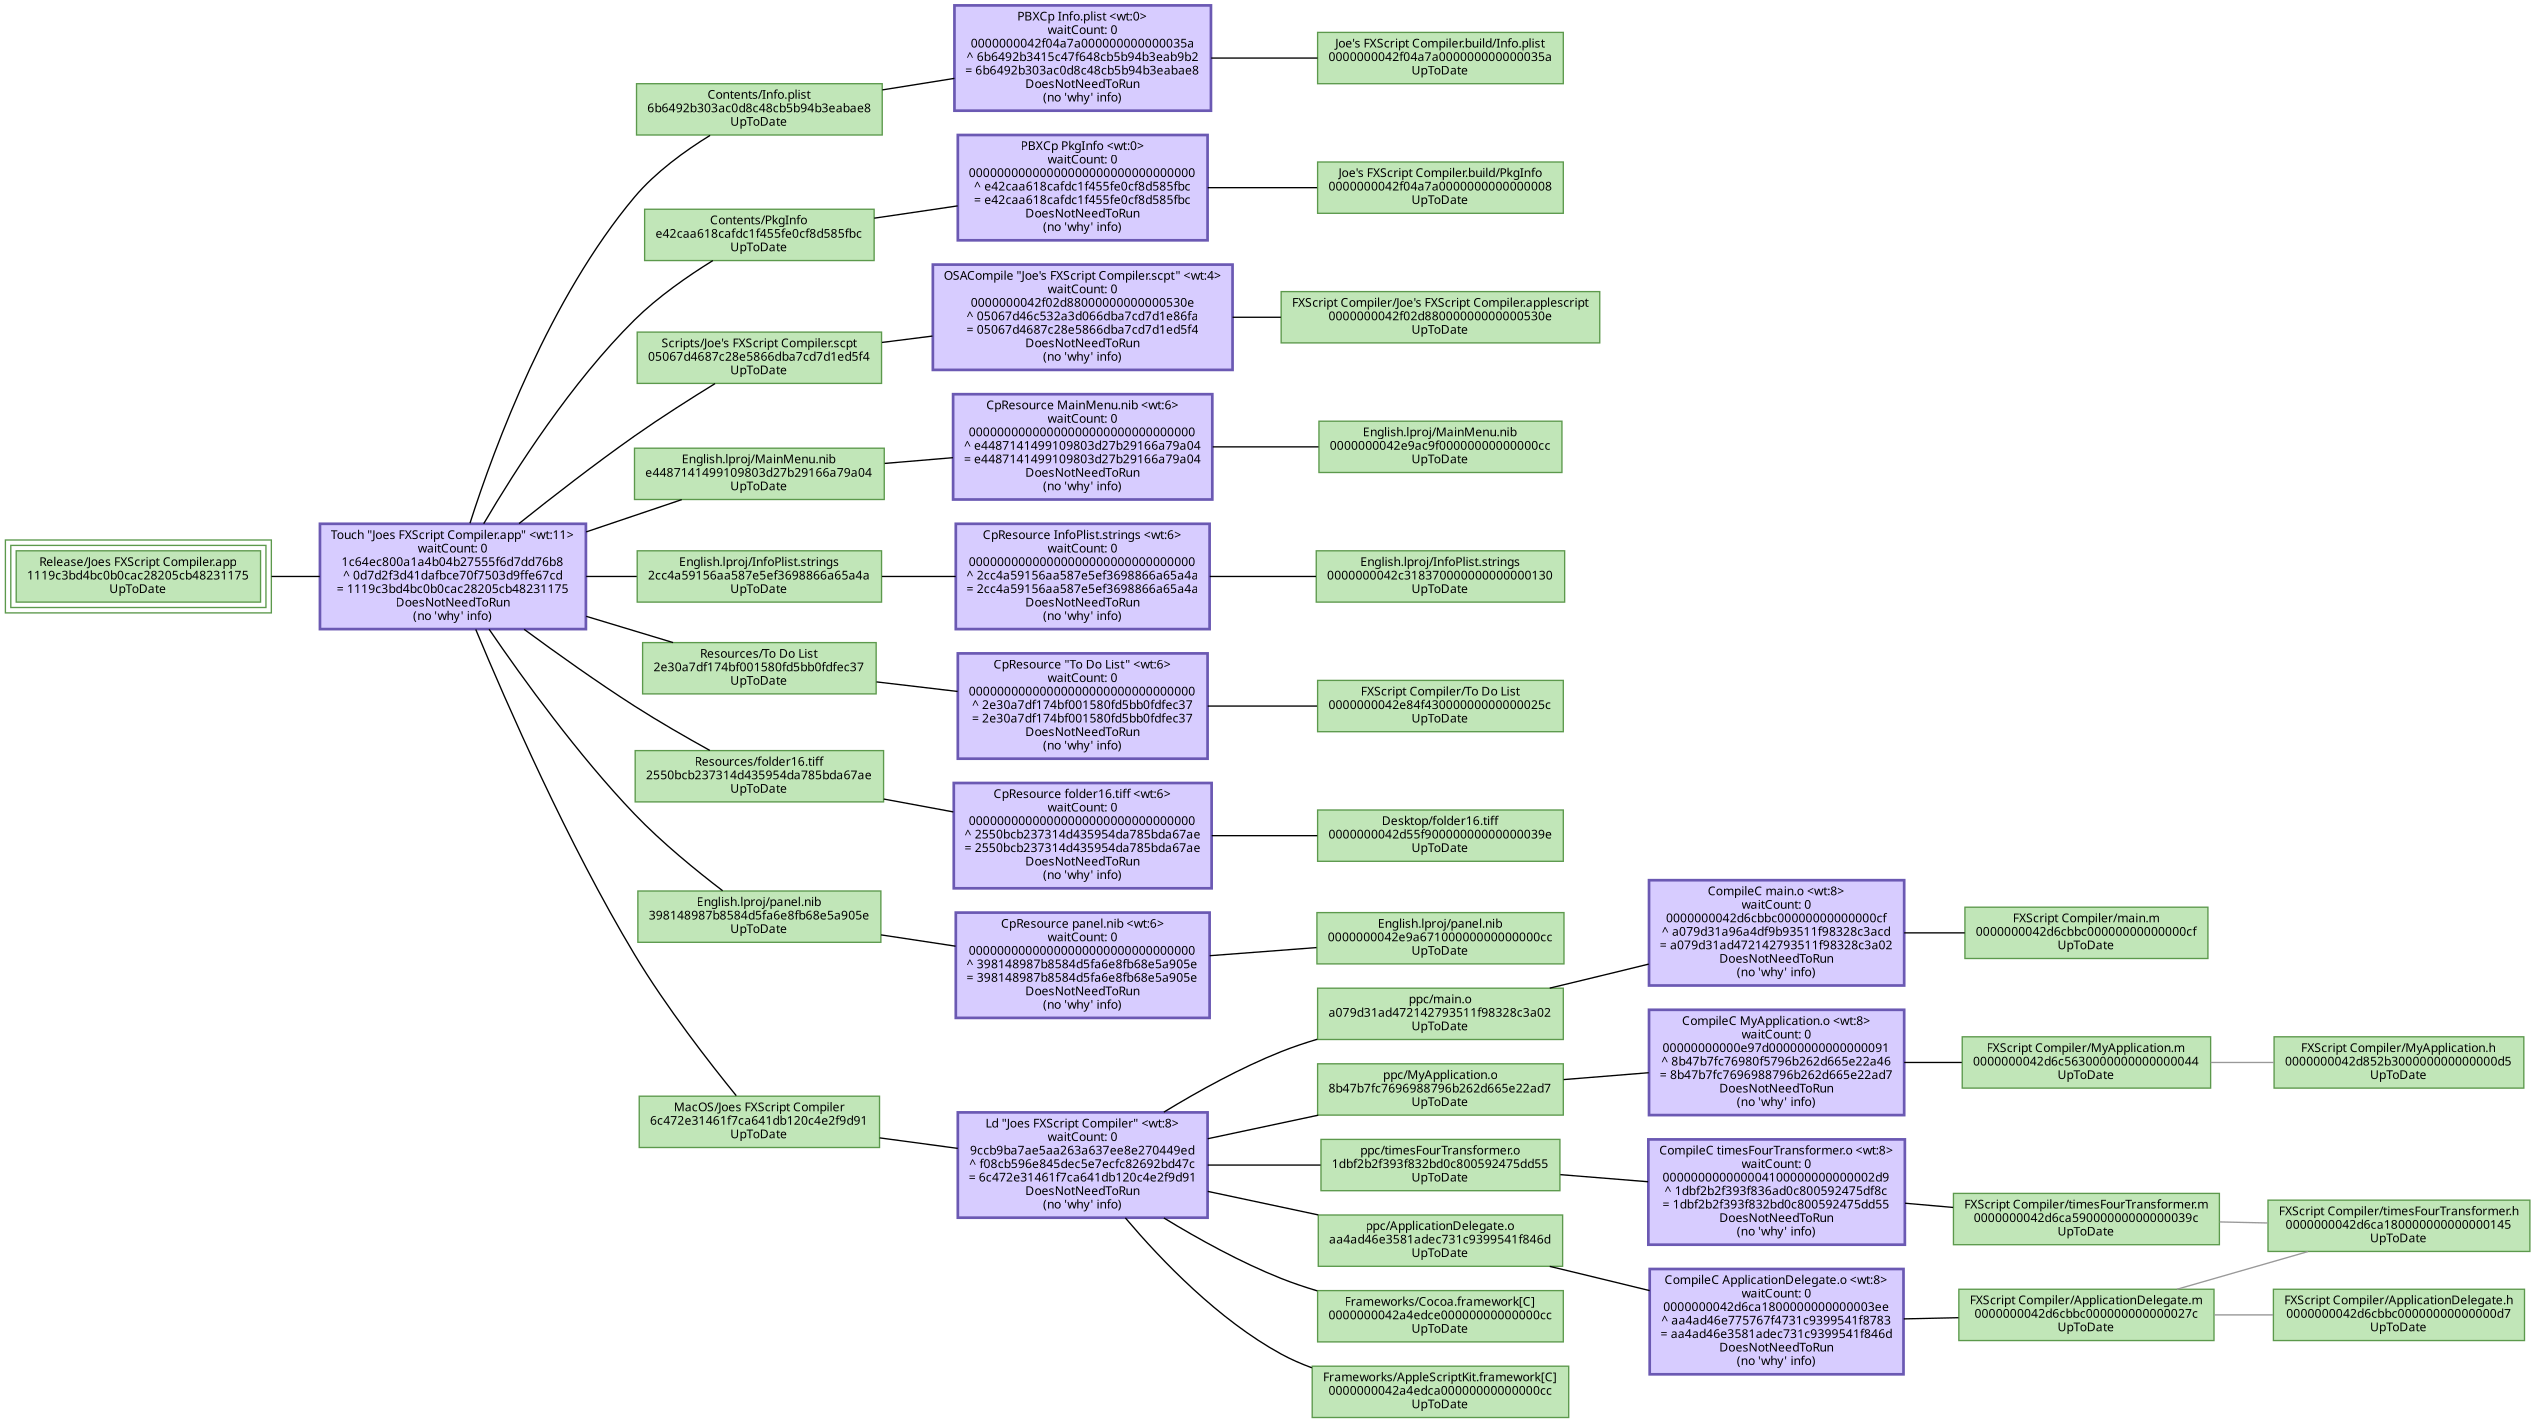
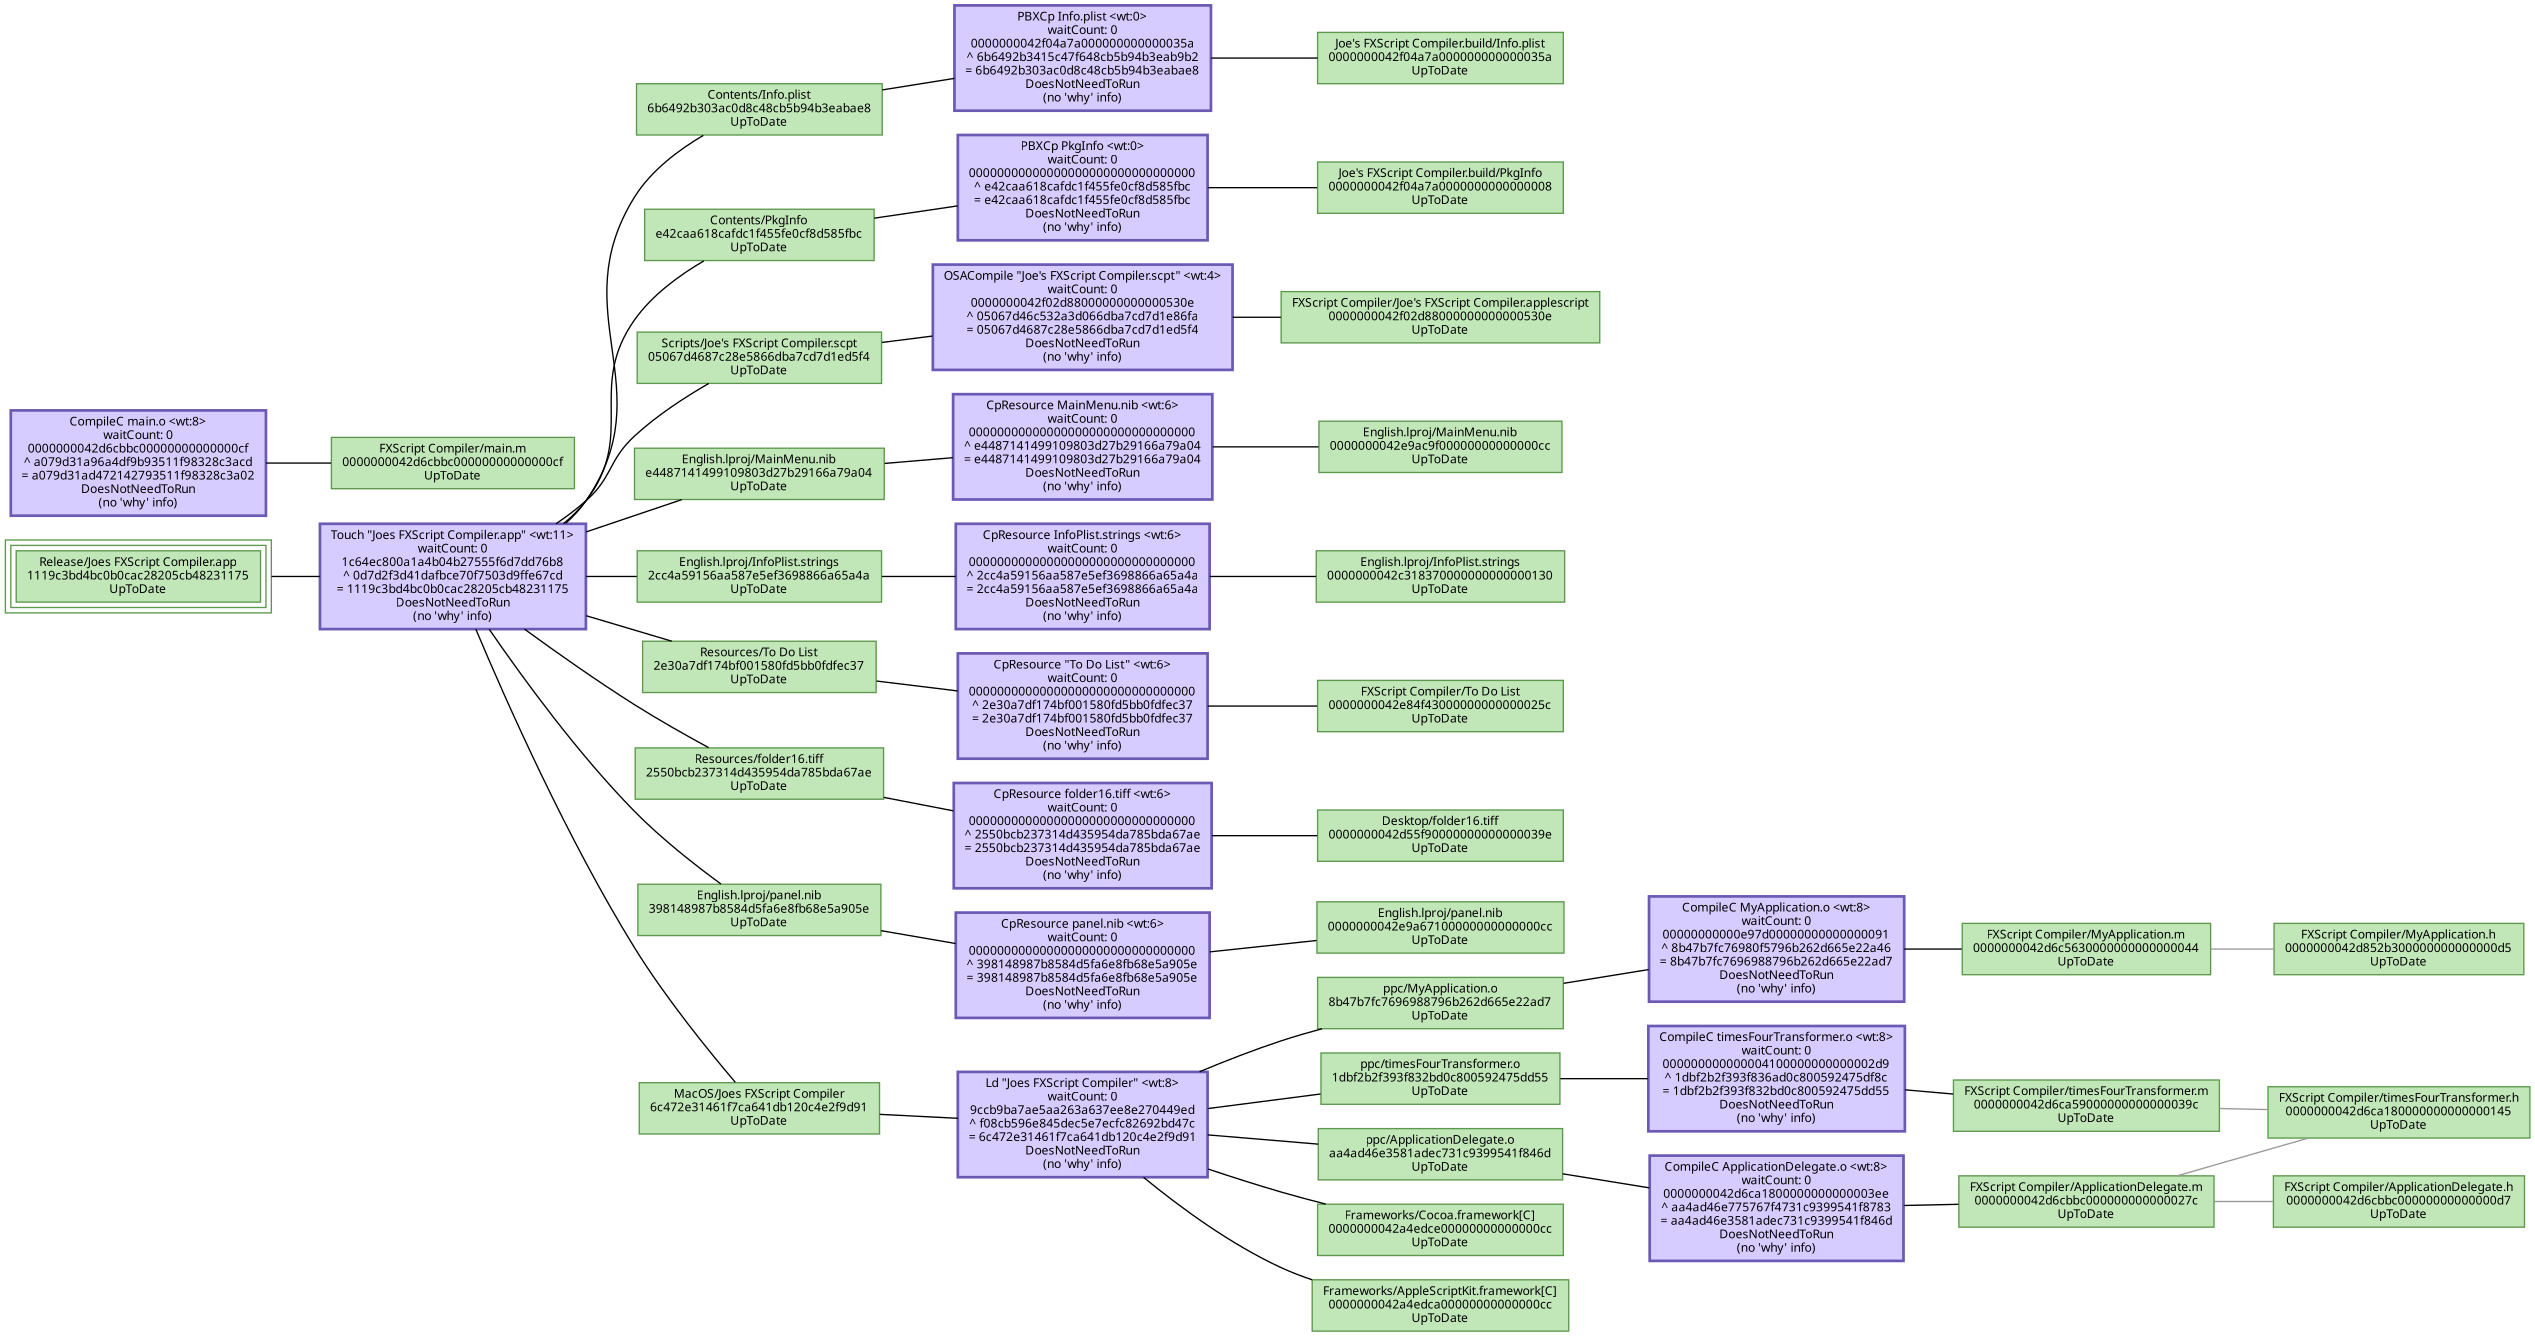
(1440, 1014) -> none
